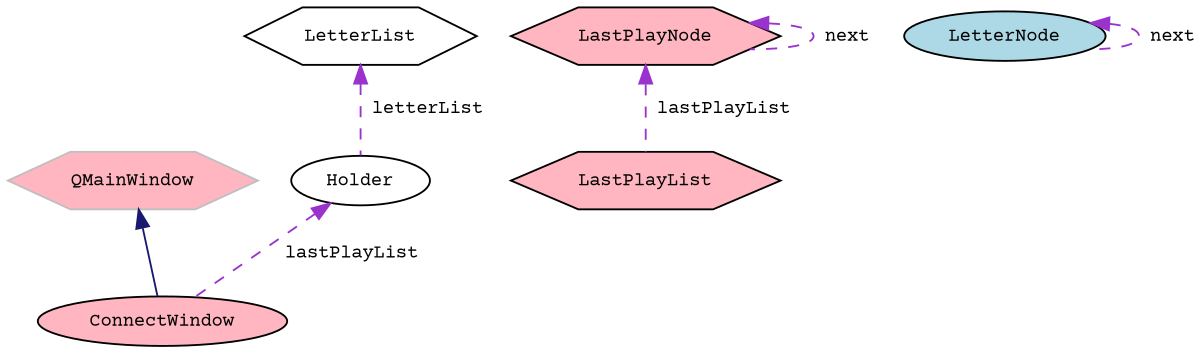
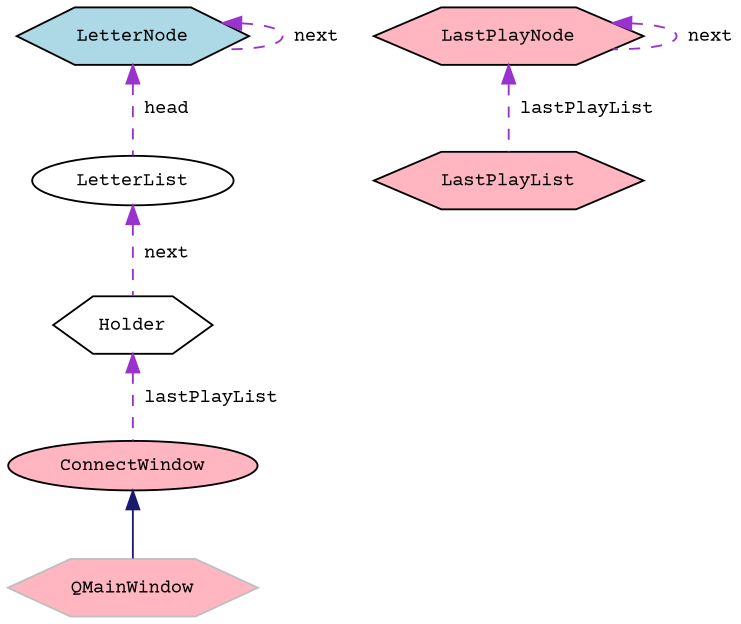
(361, 36) -> (133, 181)
(1005, 36) -> (133, 36)
(423, 108) -> (162, 253)
none -> (133, 120)
(361, 181) -> (133, 325)
(150, 262) -> (133, 534)
